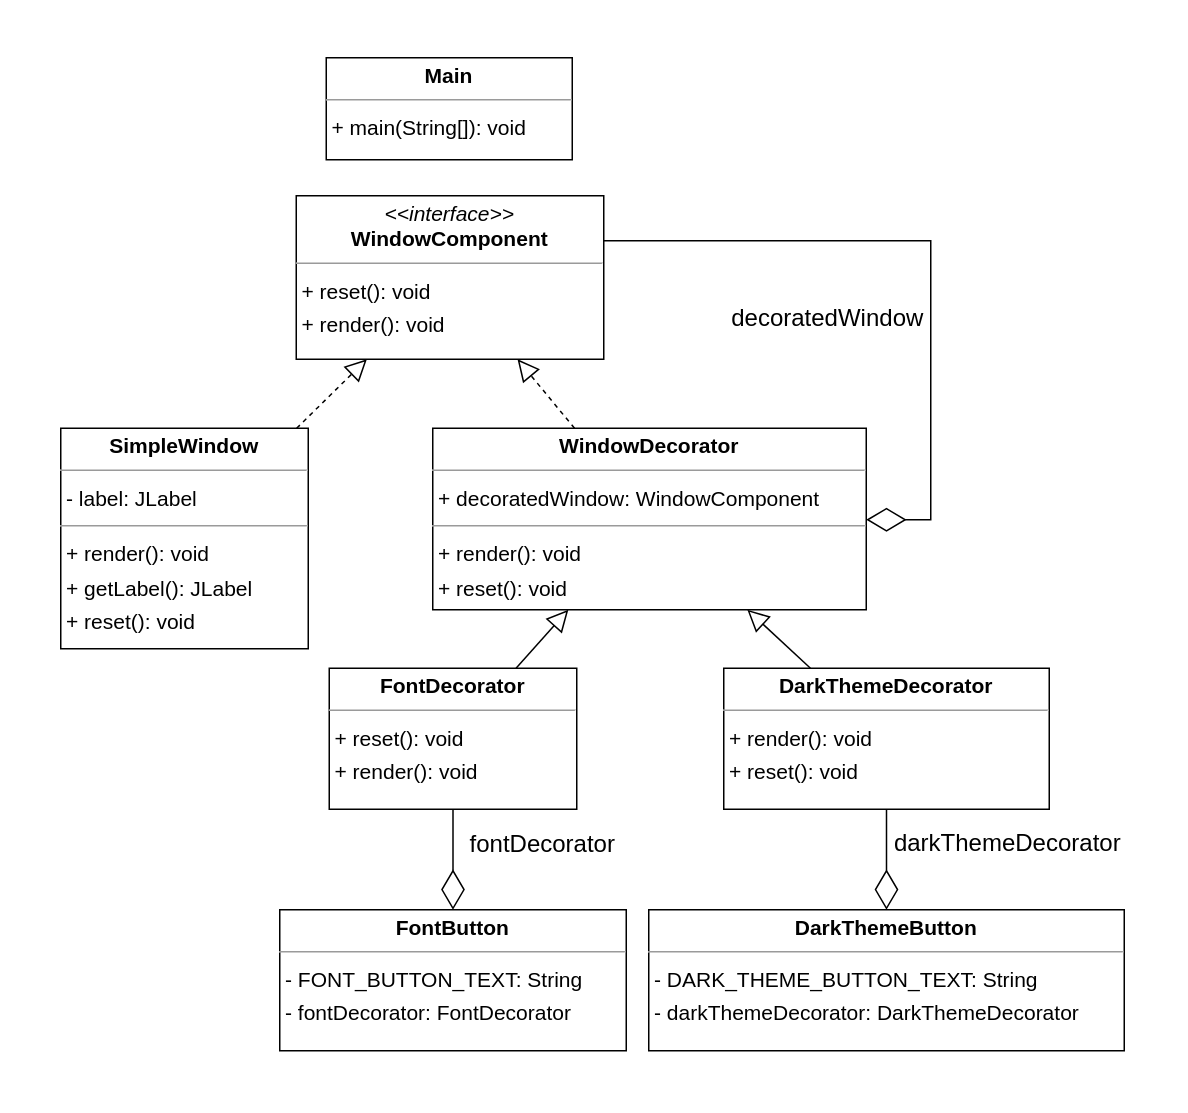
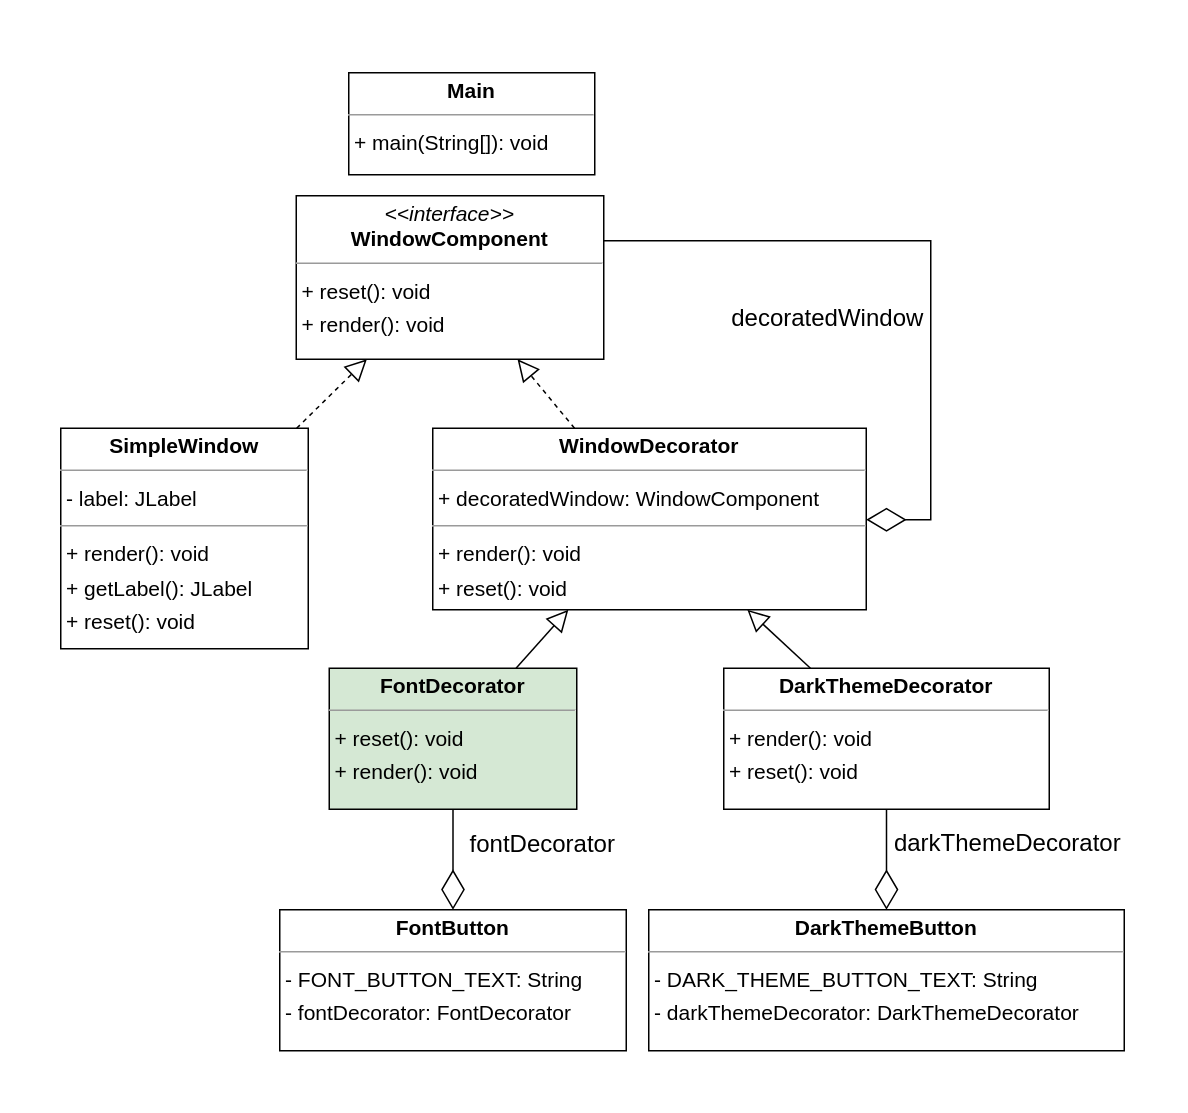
(449, 109) -> (472, 124)
(453, 739) -> (453, 739)
